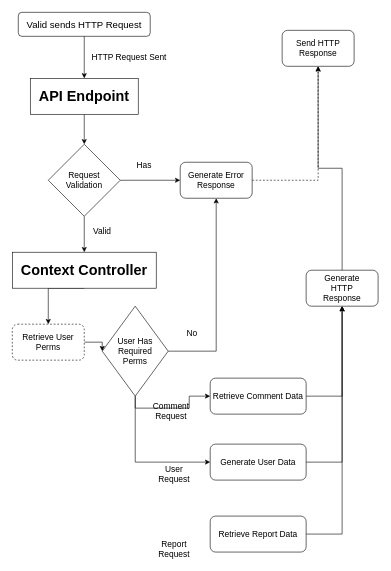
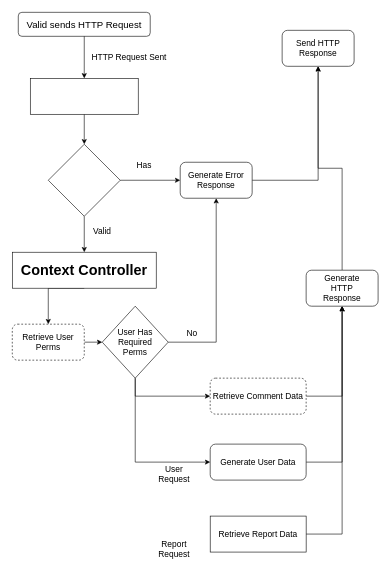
(84, 96) -> none
(84, 180) -> none
(290, 180) -> (290, 180)
(135, 351) -> (135, 342)
(258, 396) -> (258, 396)
(171, 411) -> none
(258, 534) -> (258, 534)
